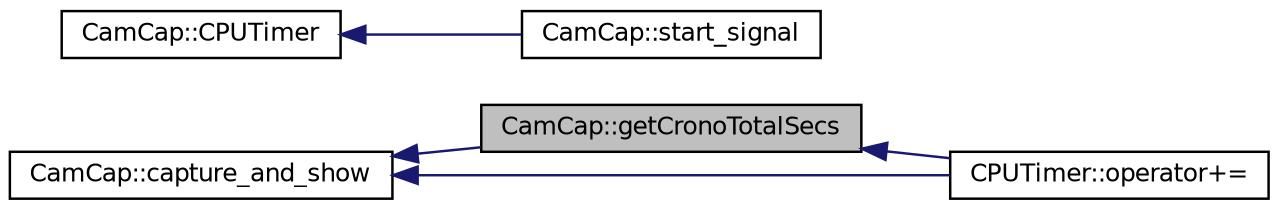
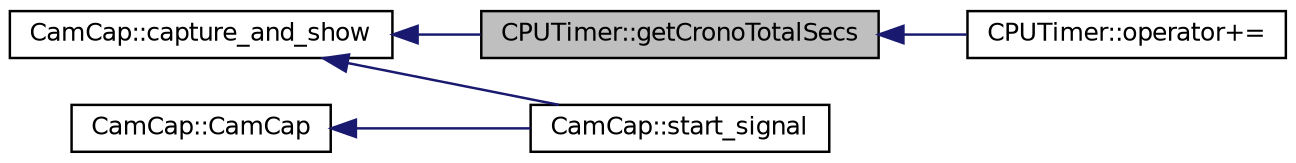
(201, 35) -> (201, 128)
(671, 128) -> (680, 35)
(684, 175) -> (453, 84)
